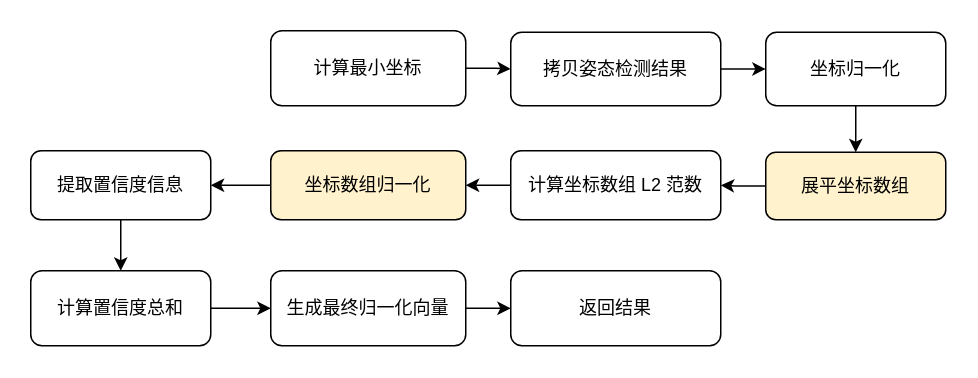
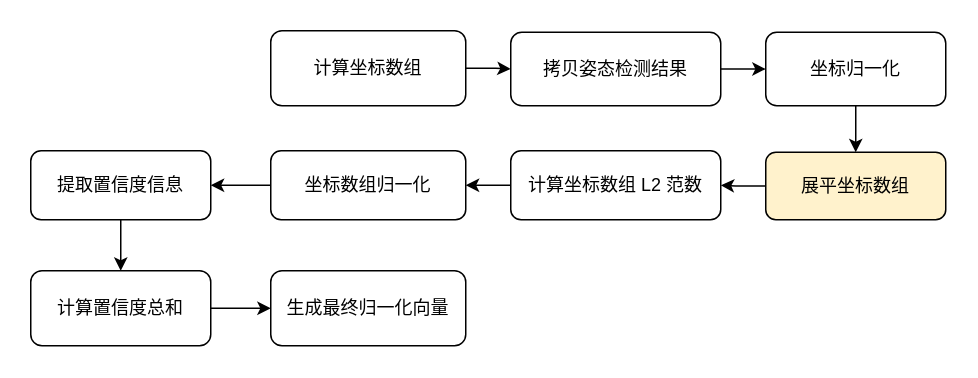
(368, 68) -> (368, 68)
(368, 185) -> (368, 185)
(494, 308) -> none
(616, 308) -> none
